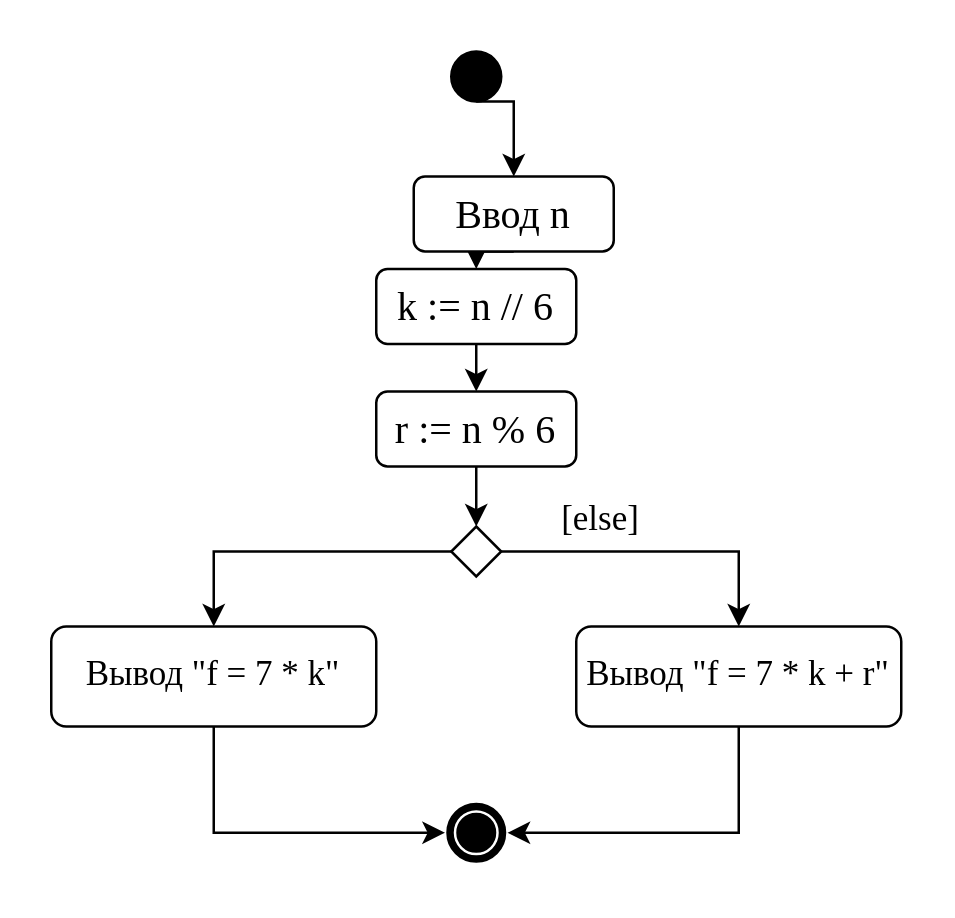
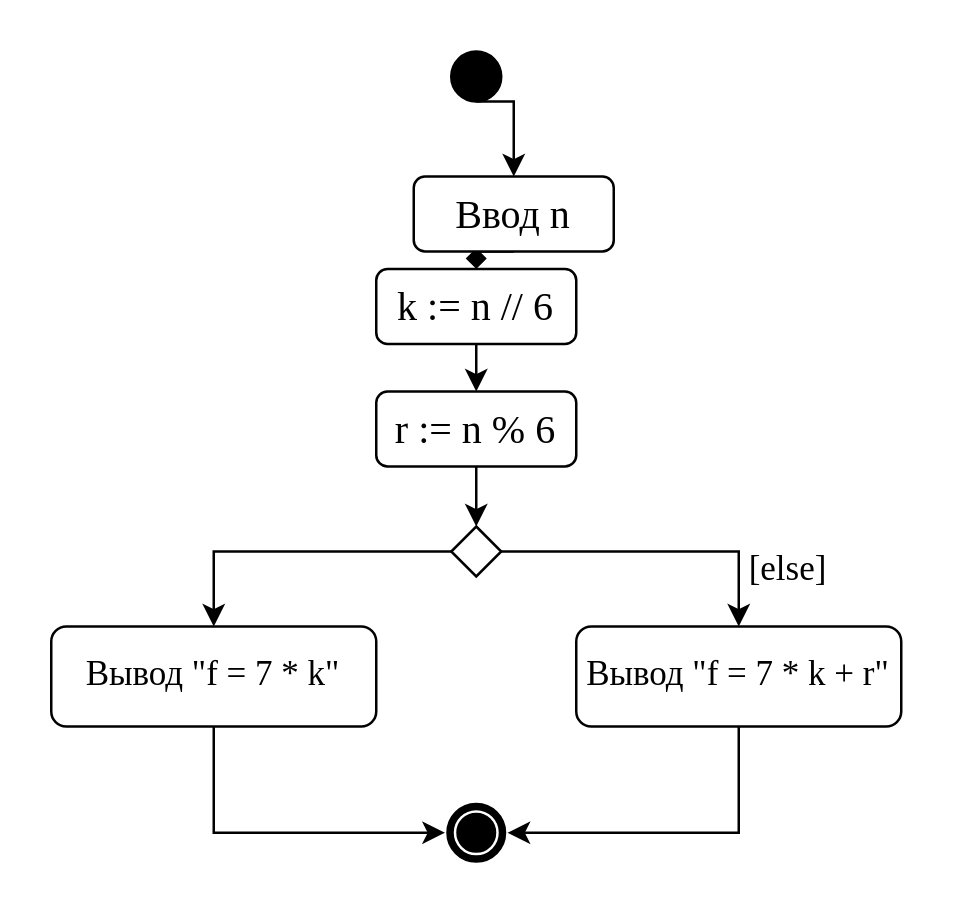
(483, 251) -> (483, 251)
(601, 521) -> (789, 571)
